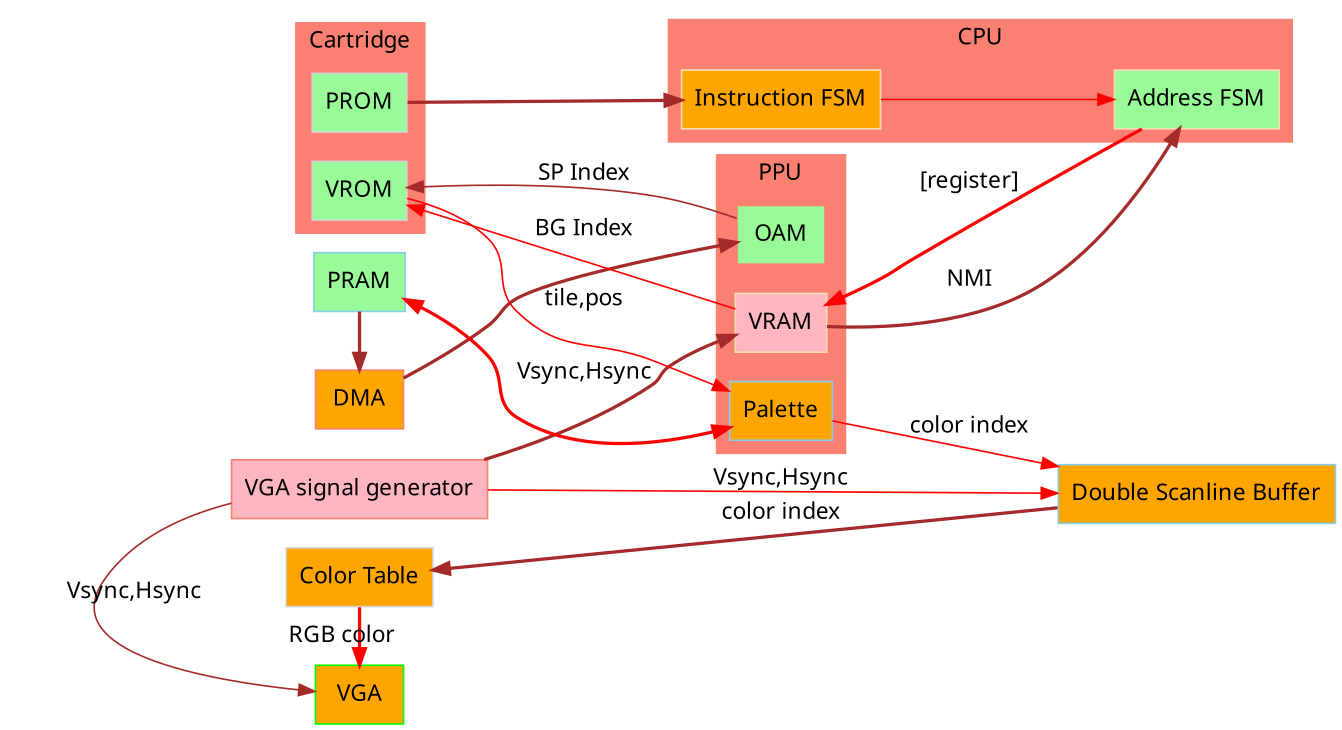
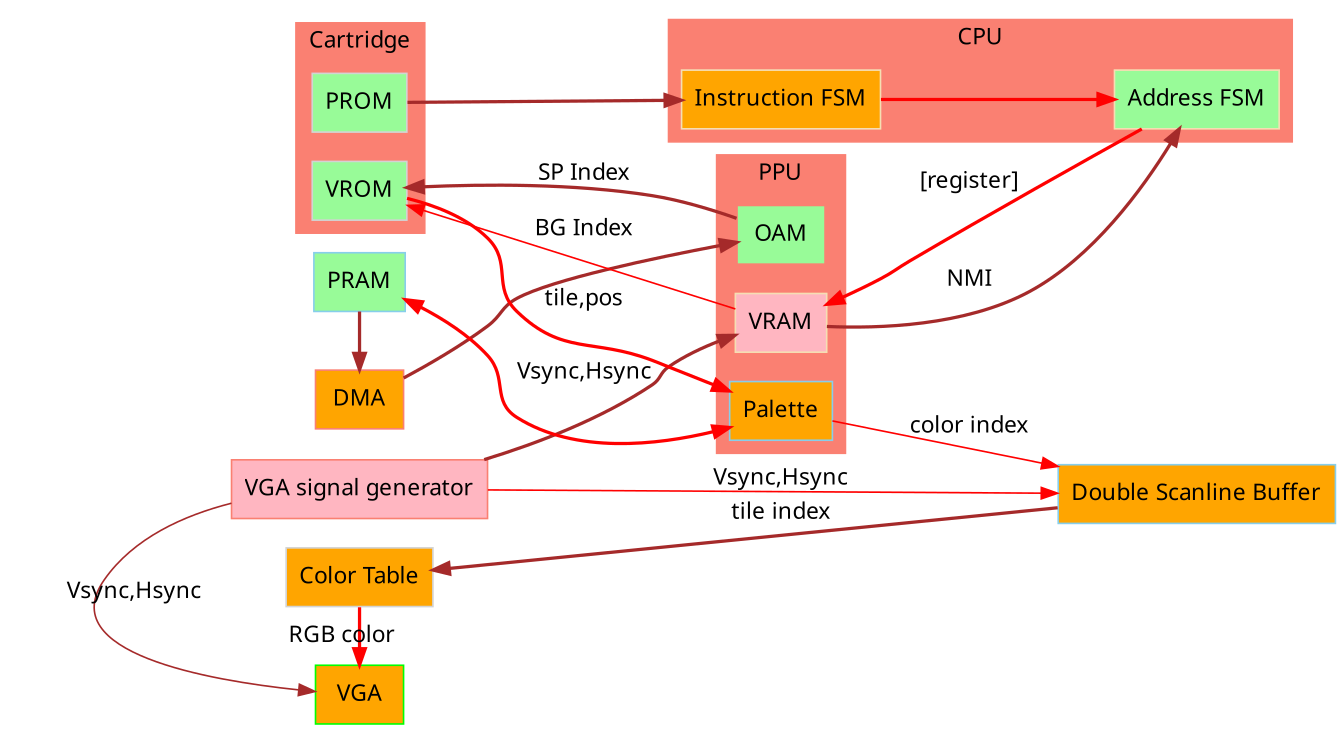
(989, 99) -> (989, 99)
(582, 188) -> (582, 188)
(533, 325) -> (533, 325)
(781, 513) -> (781, 513)
